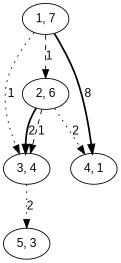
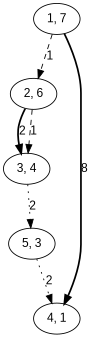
(6, 86) -> none
(67, 128) -> (43, 277)
